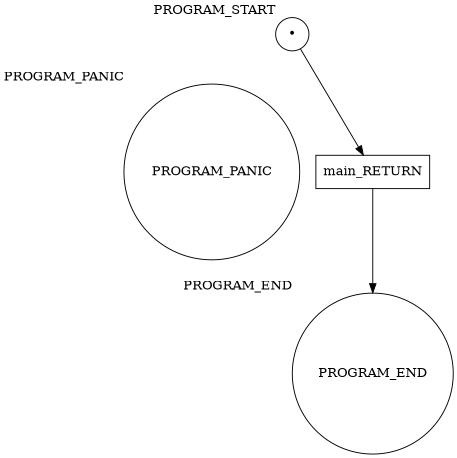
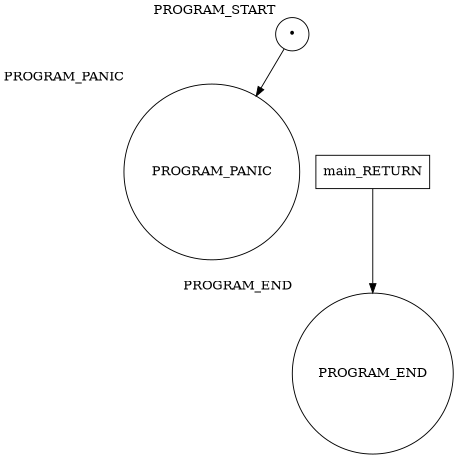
(329, 98) -> (273, 68)
